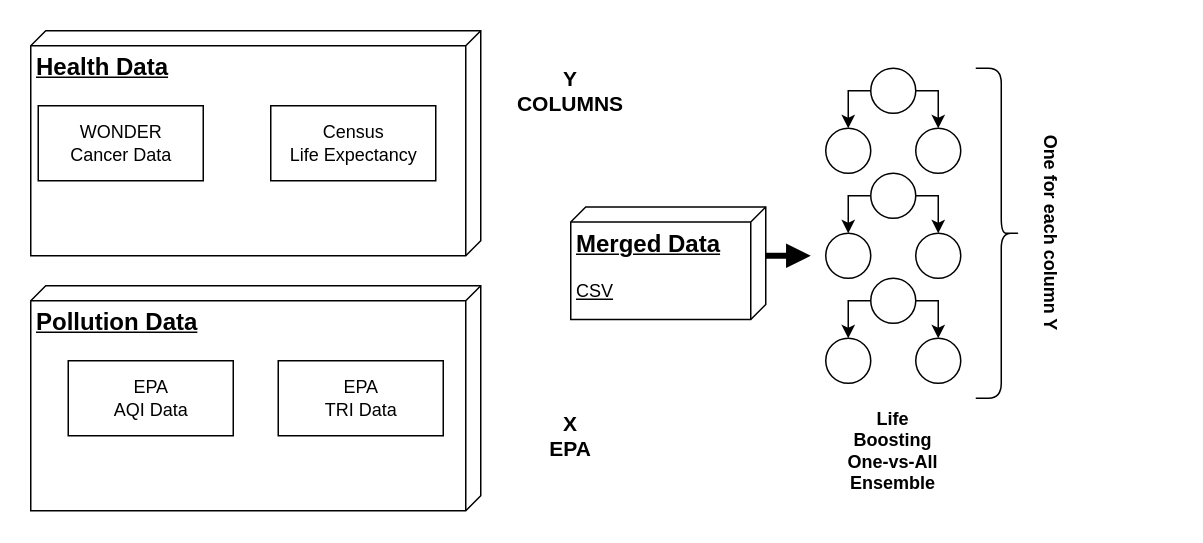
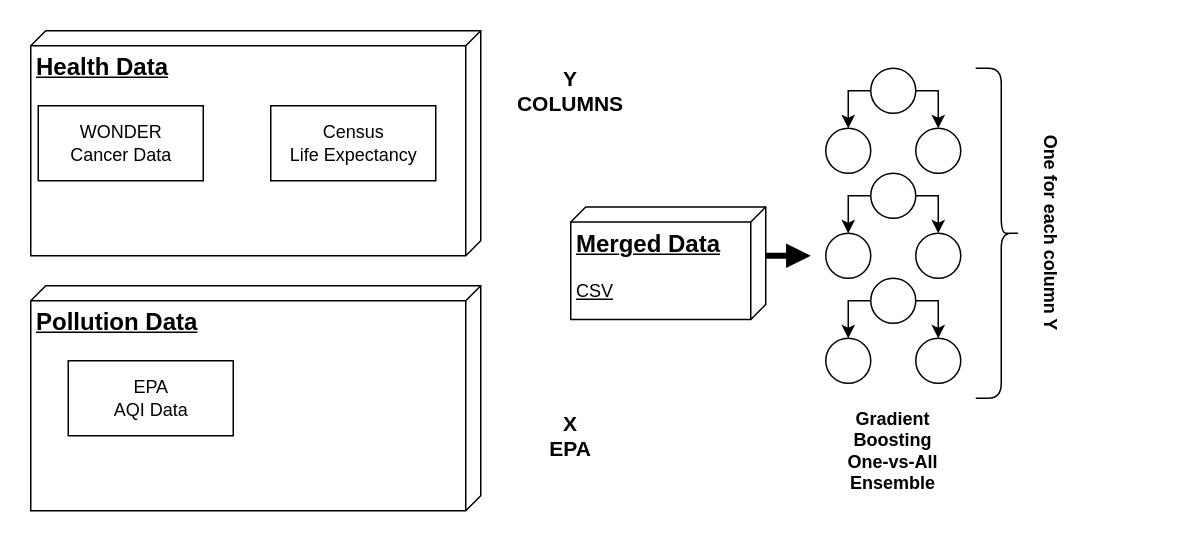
(361, 398) -> none
(893, 451) -> (893, 451)
